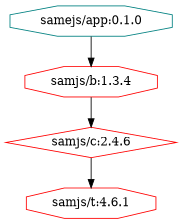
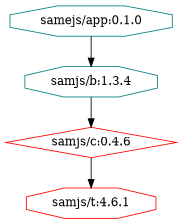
(91, 82) -> (91, 82)
(91, 142) -> (91, 142)
